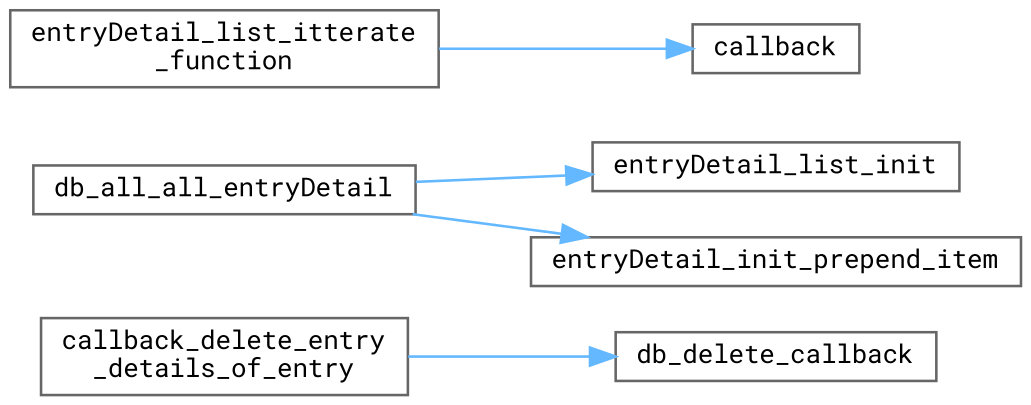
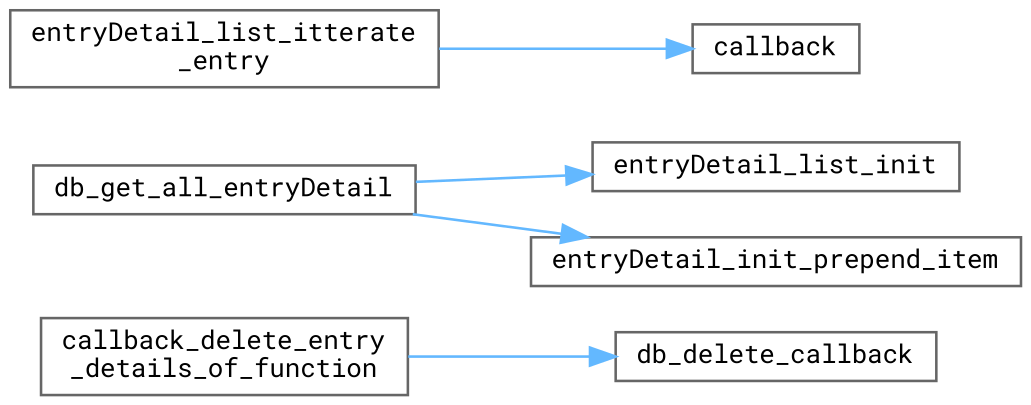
(224, 49) -> (224, 49)
(224, 190) -> (224, 190)
(224, 357) -> (224, 357)
